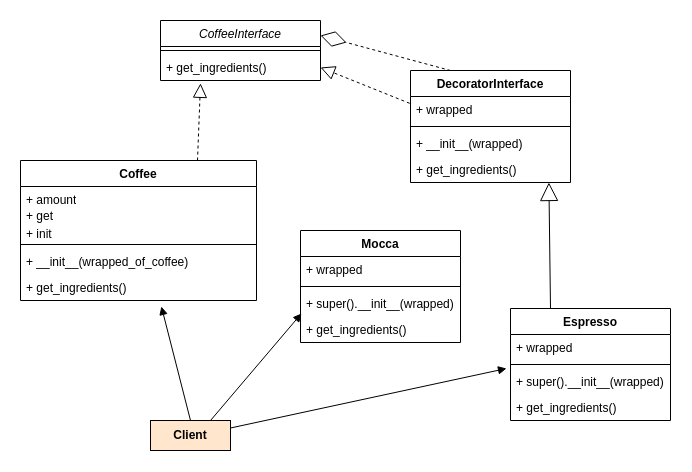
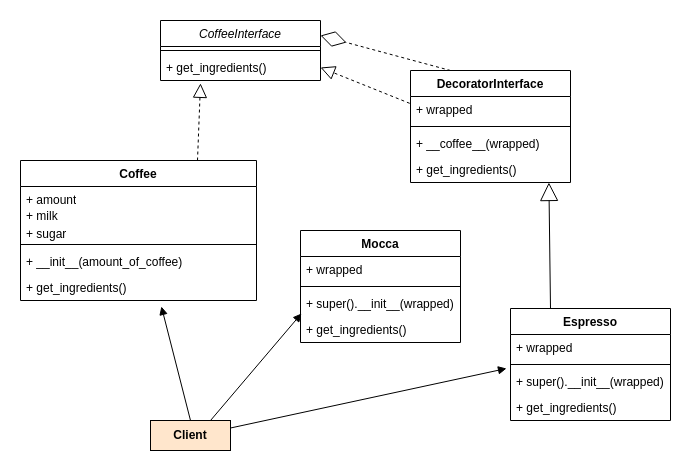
(476, 145) -> (486, 145)
(42, 217) -> (42, 217)
(42, 235) -> (48, 235)
(119, 263) -> (116, 263)
